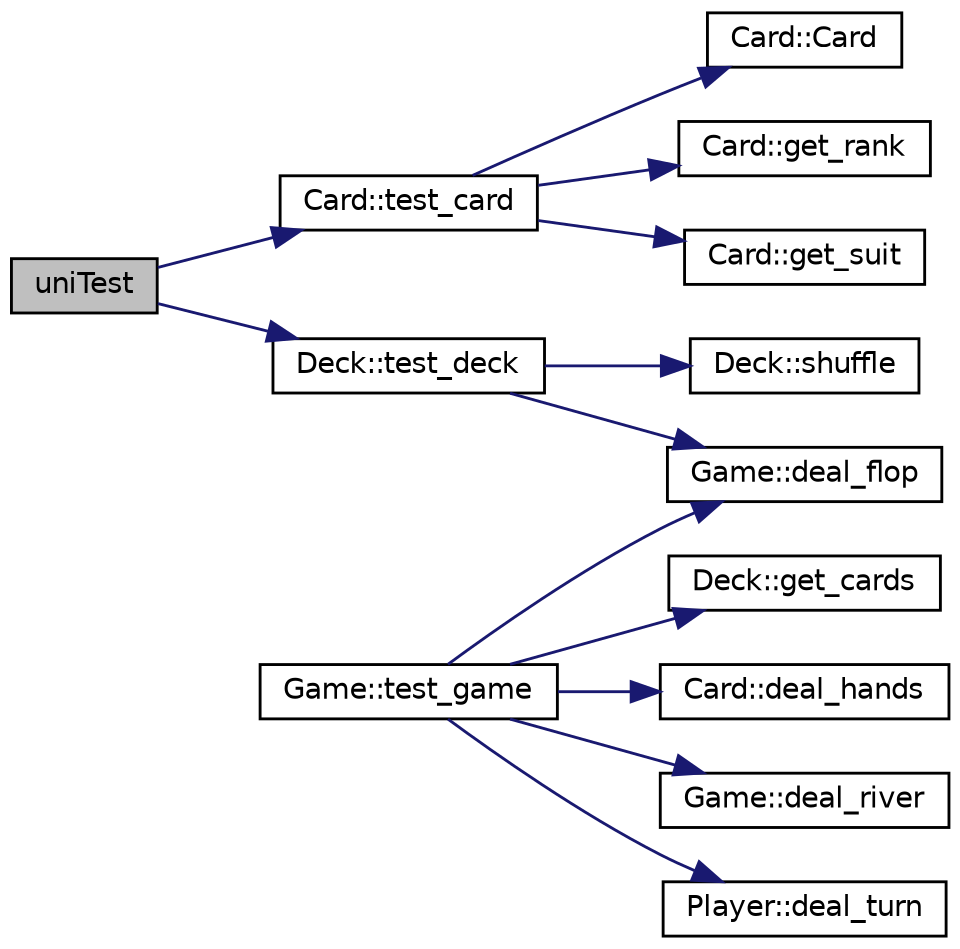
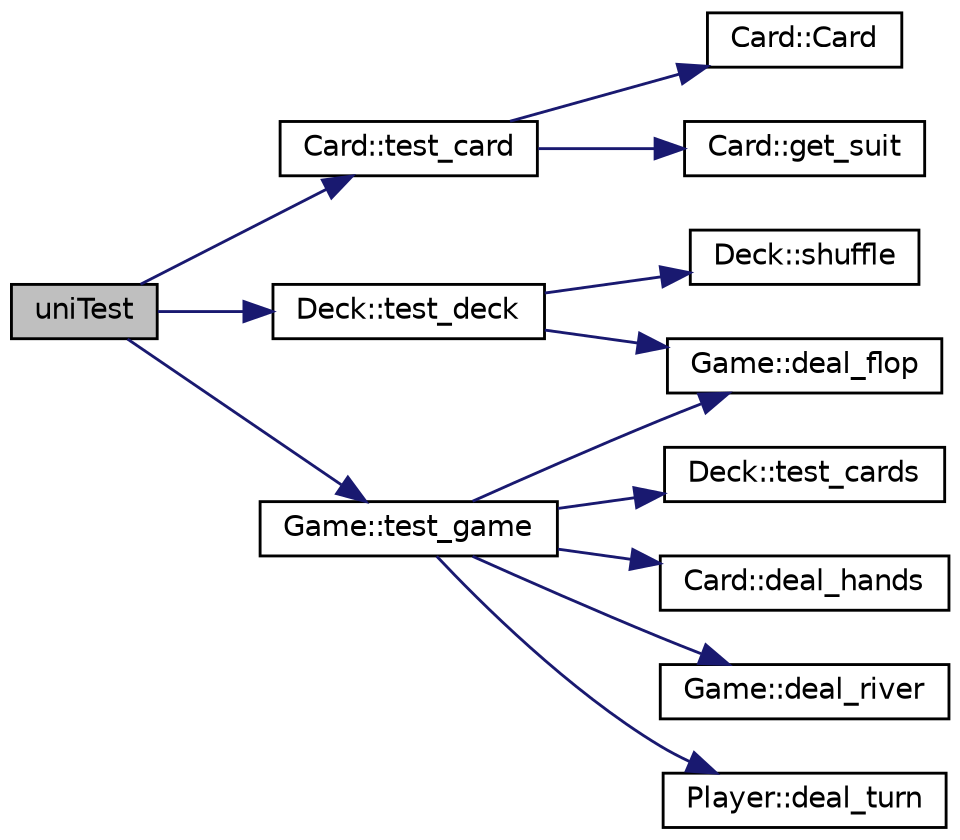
(805, 149) -> none
none -> (234, 412)
(805, 583) -> (805, 474)
